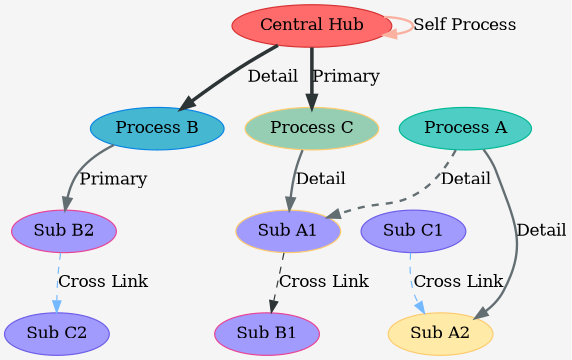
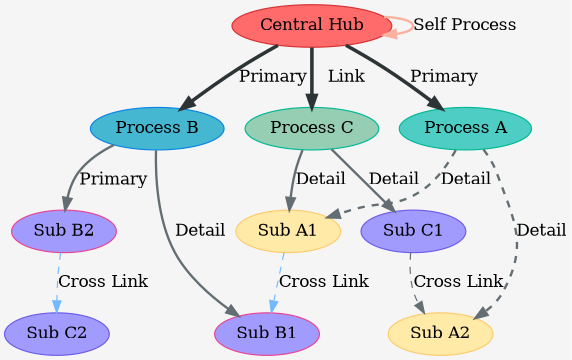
none -> (390, 72)
(273, 77) -> (273, 77)
(346, 77) -> (346, 77)
(312, 129) -> (312, 129)
none -> (359, 176)
(288, 231) -> (288, 231)
(516, 232) -> (516, 232)
none -> (169, 241)
(279, 277) -> (279, 277)
(411, 279) -> (411, 279)
